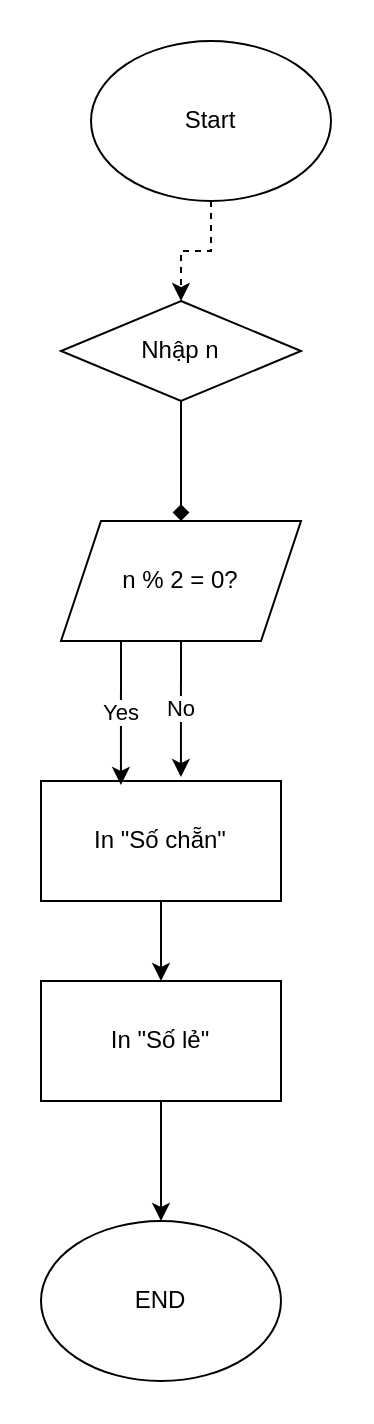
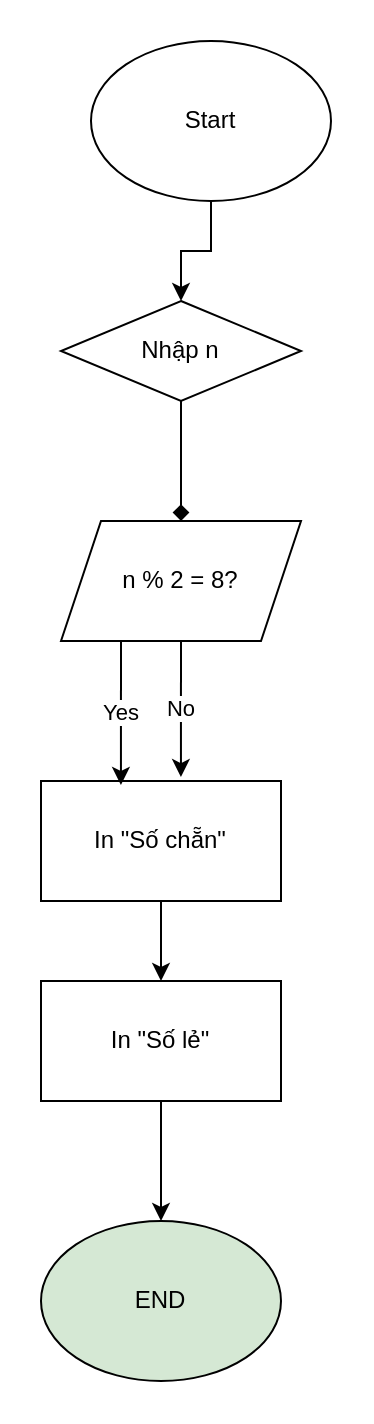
(201, 251) -> (201, 251)
(181, 581) -> (181, 581)
(161, 1301) -> (161, 1301)
